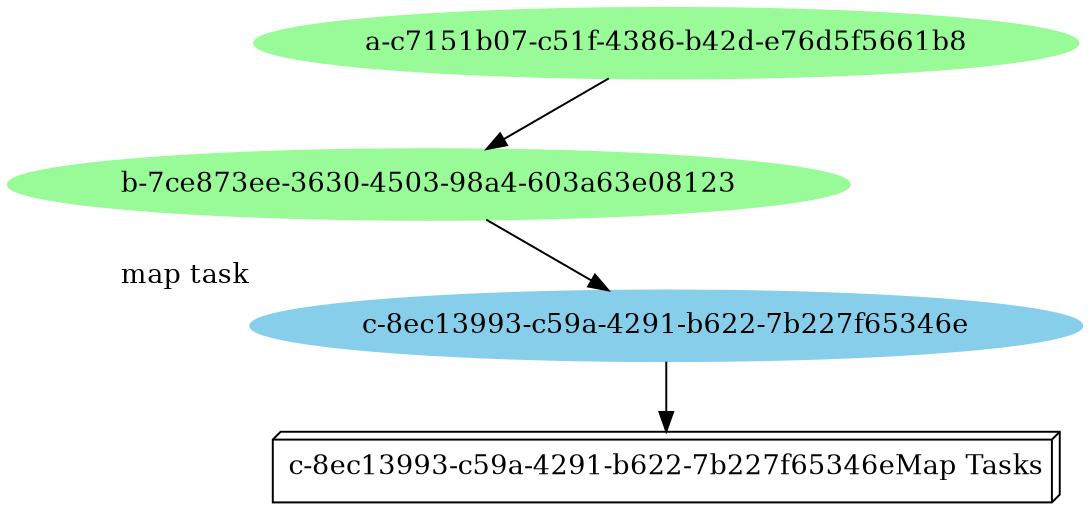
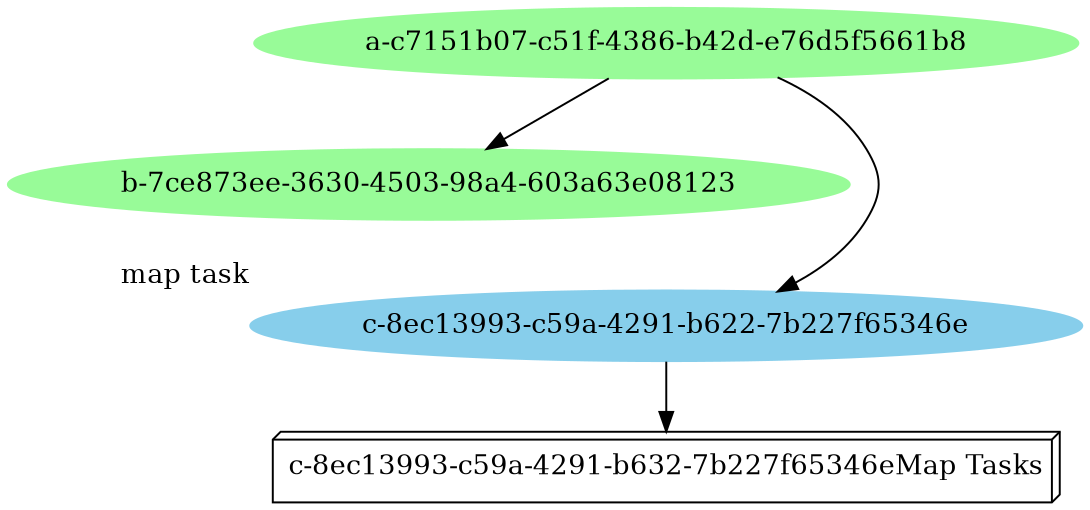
(539, 250) -> (877, 175)
(666, 467) -> (666, 467)
